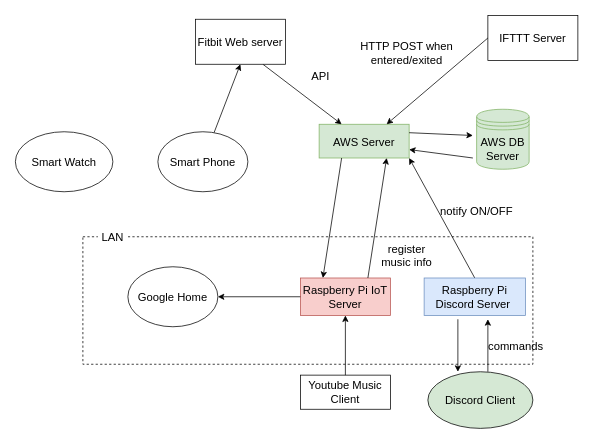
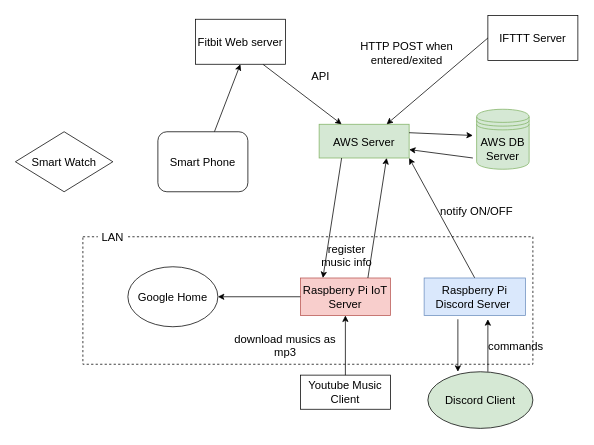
(64, 162) -> (64, 162)
(203, 162) -> (203, 162)
(407, 255) -> (347, 255)
none -> (285, 345)
